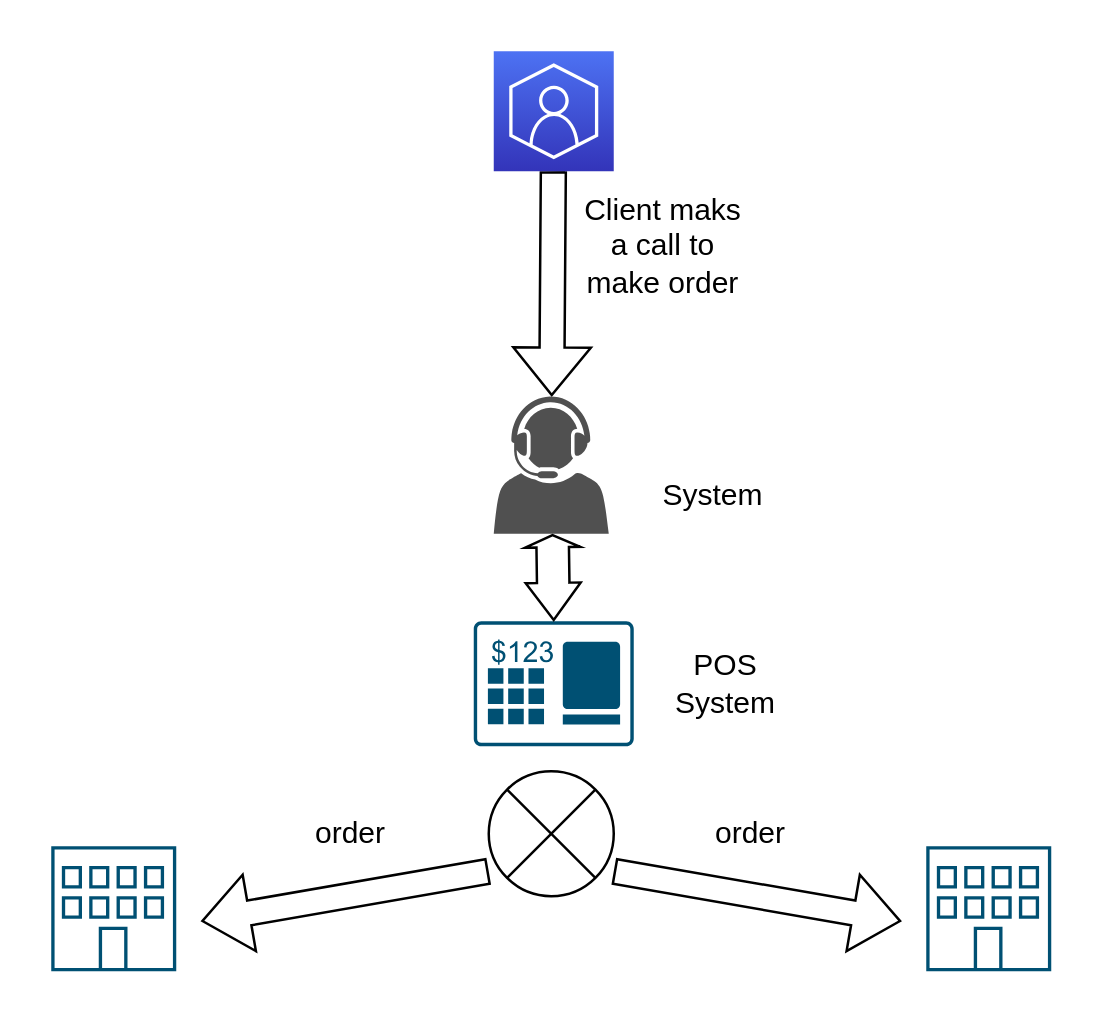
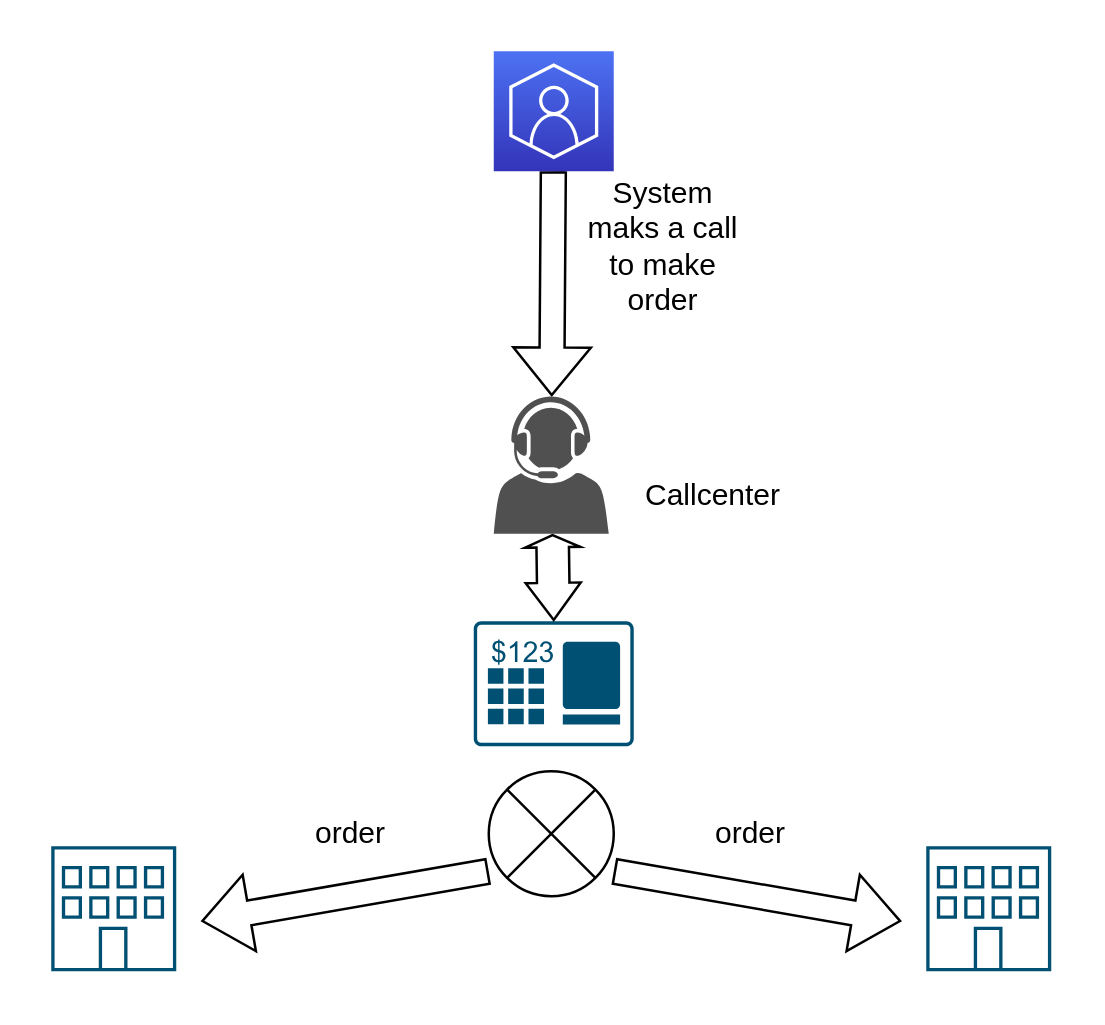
(664, 246) -> (664, 246)
(714, 496) -> (714, 496)
(726, 684) -> none
